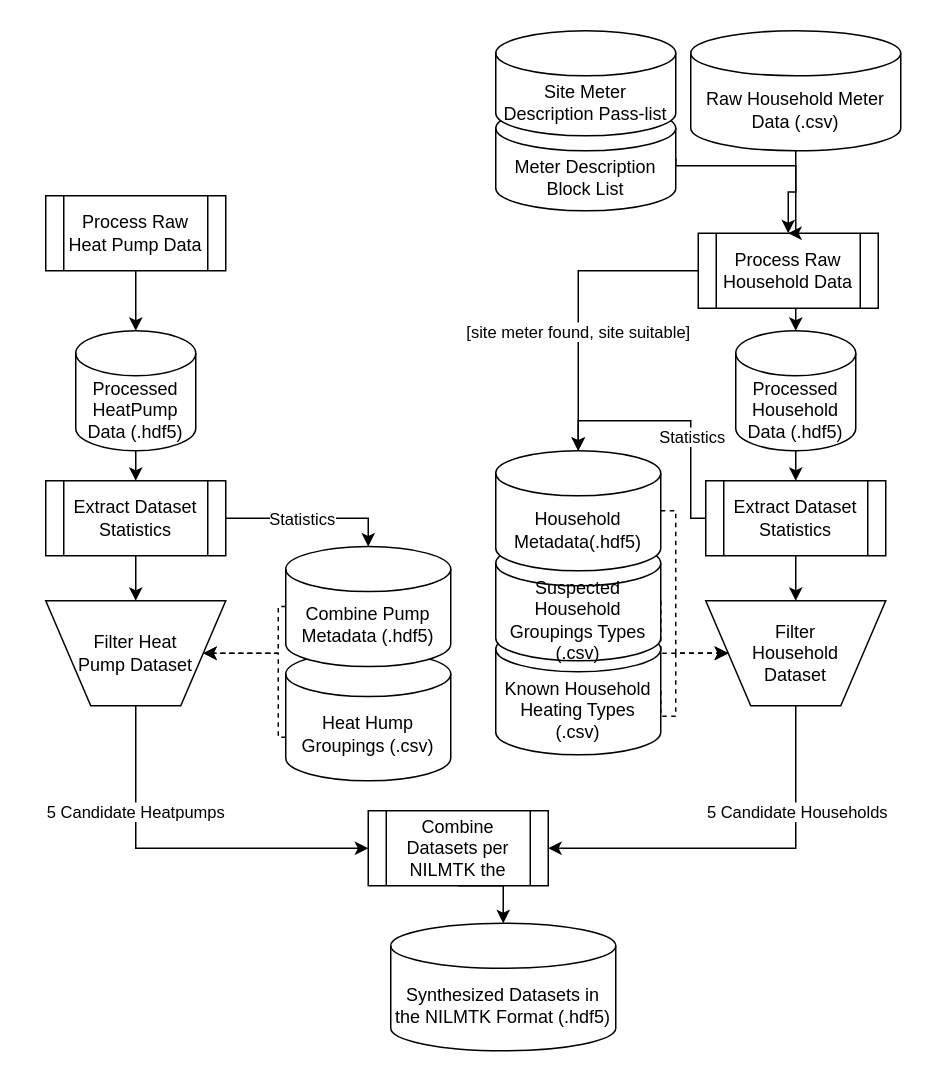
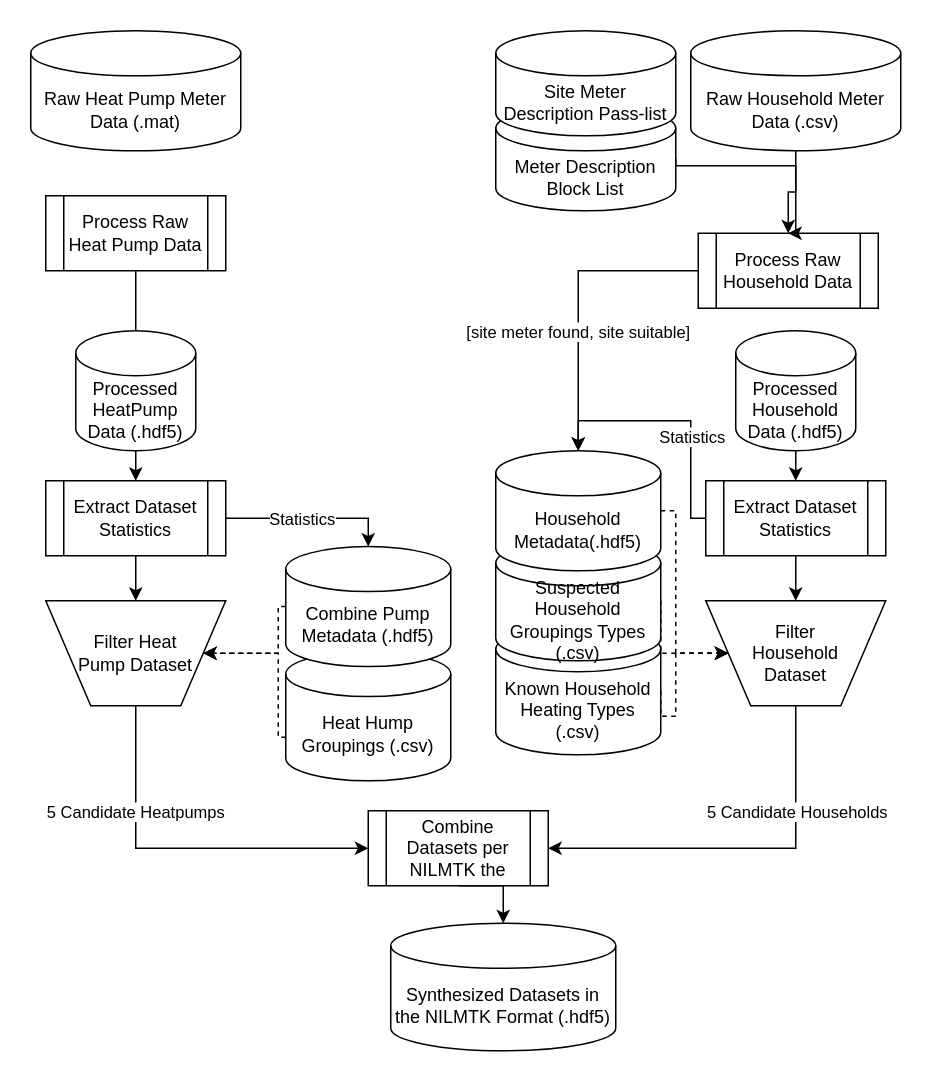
none -> (136, 91)
(796, 313) -> none
(136, 319) -> (136, 323)
